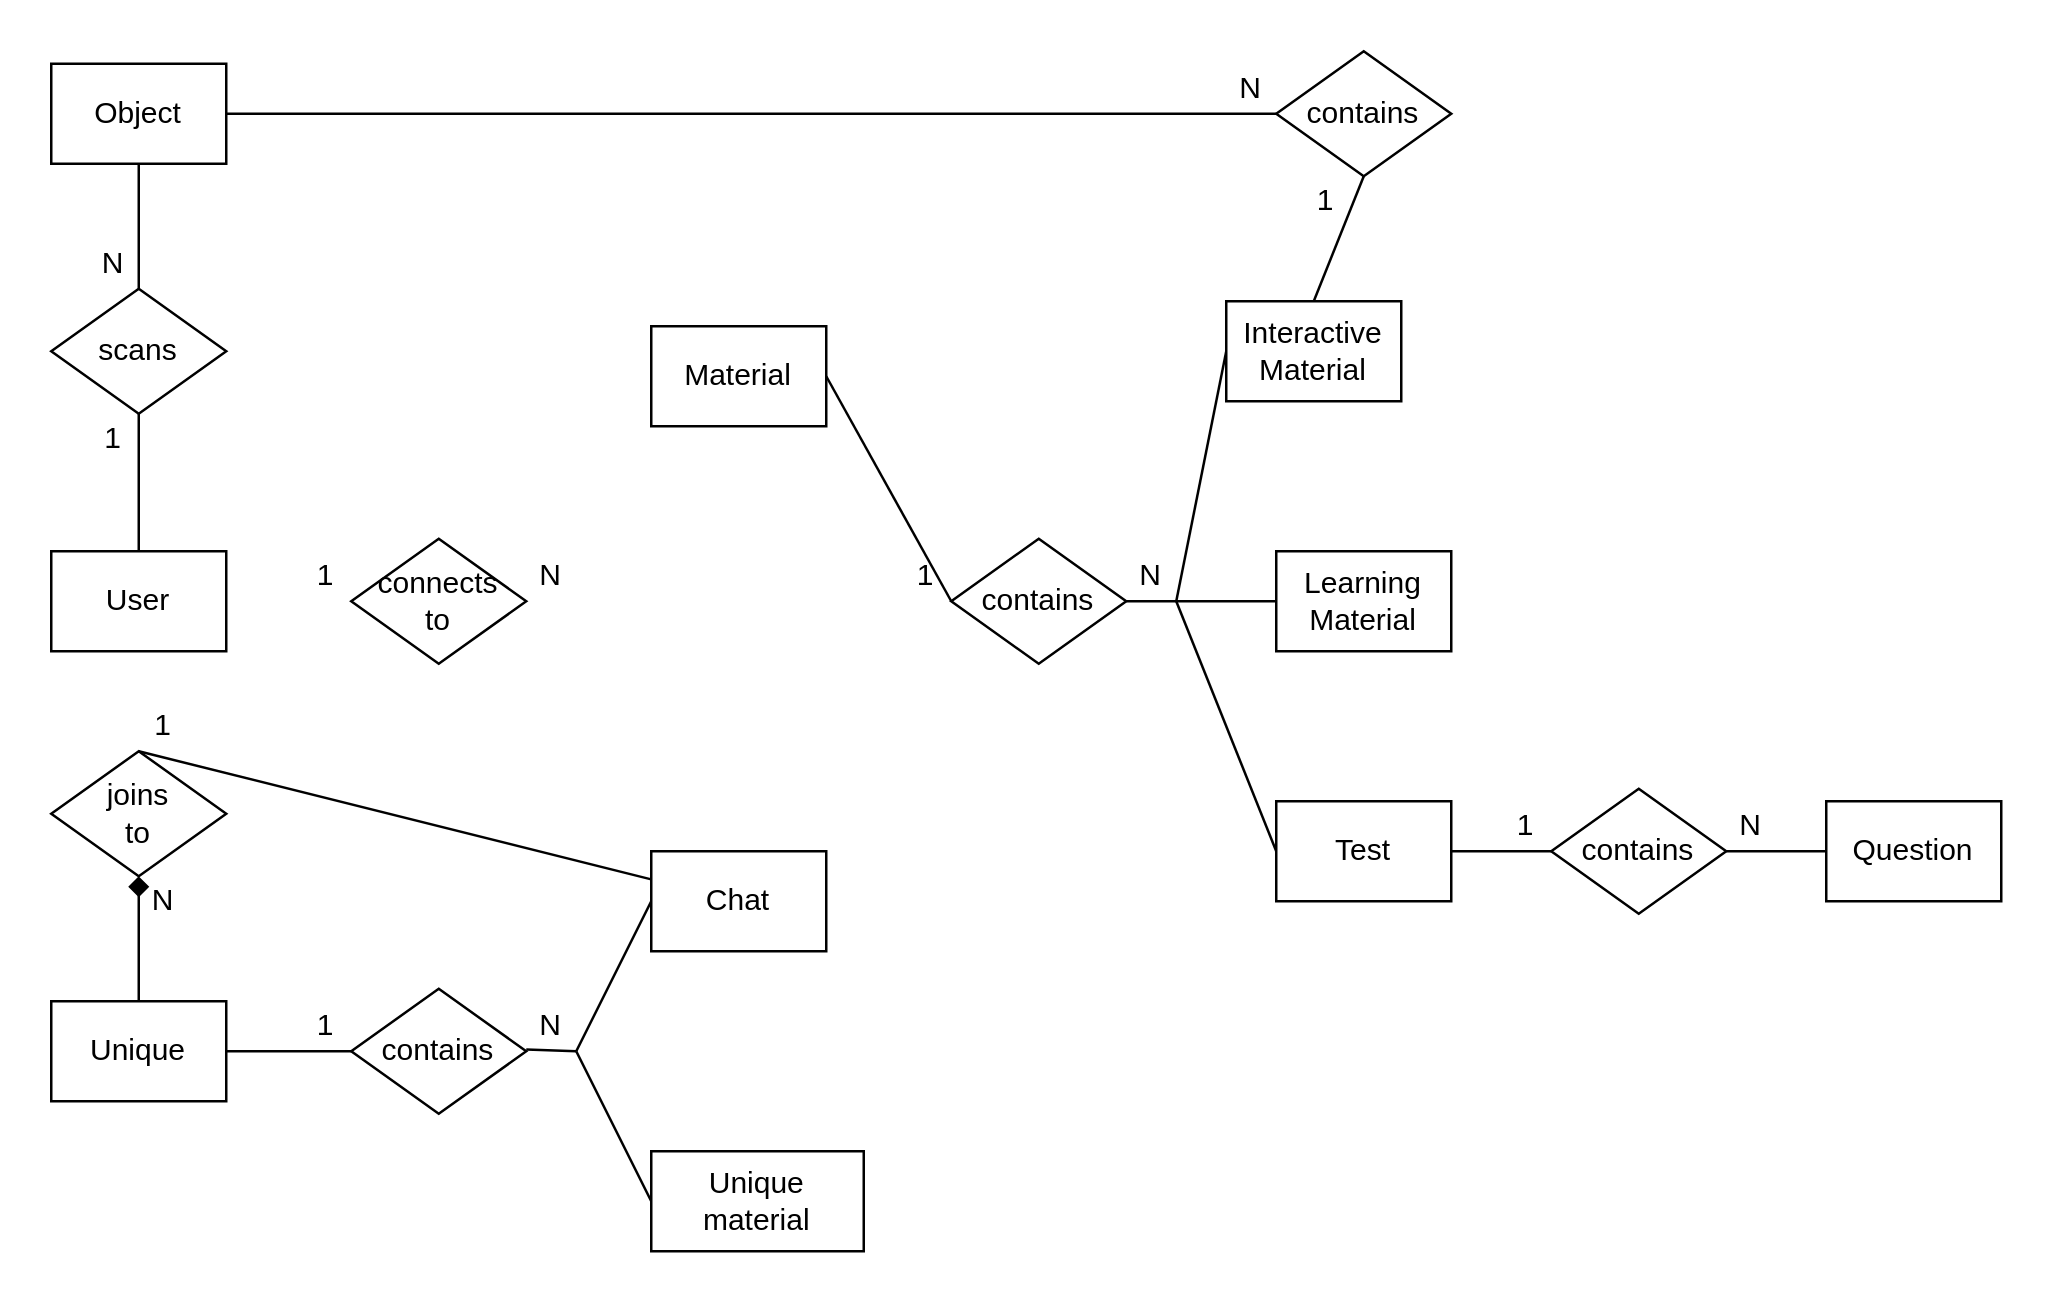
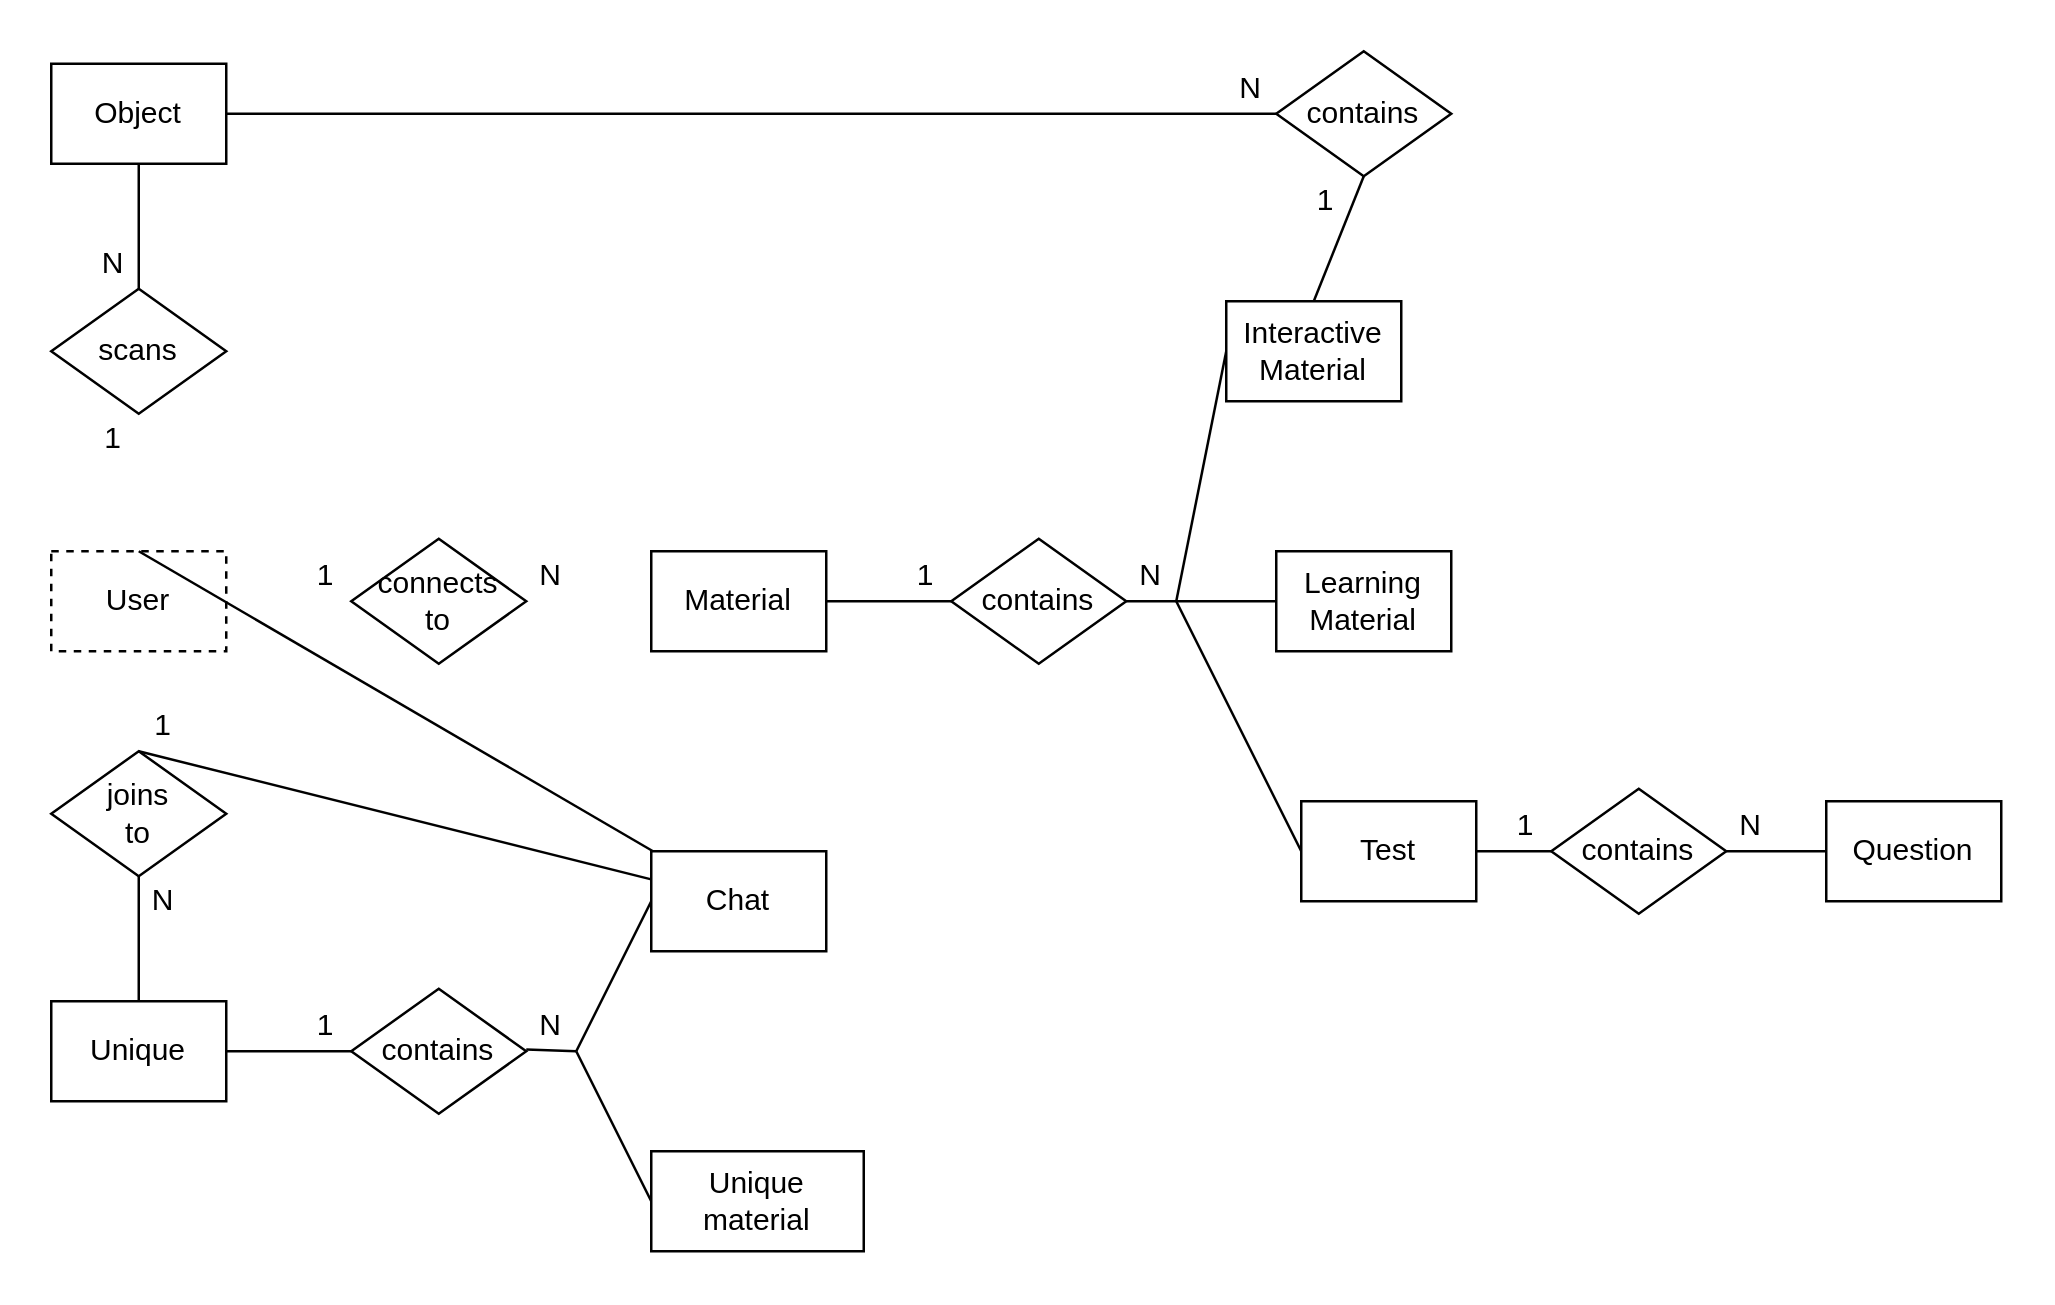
(739, 376) -> (739, 601)
(139, 483) -> (395, 701)
(139, 601) -> (139, 601)
(1364, 851) -> (1389, 851)
(139, 897) -> (139, 887)
